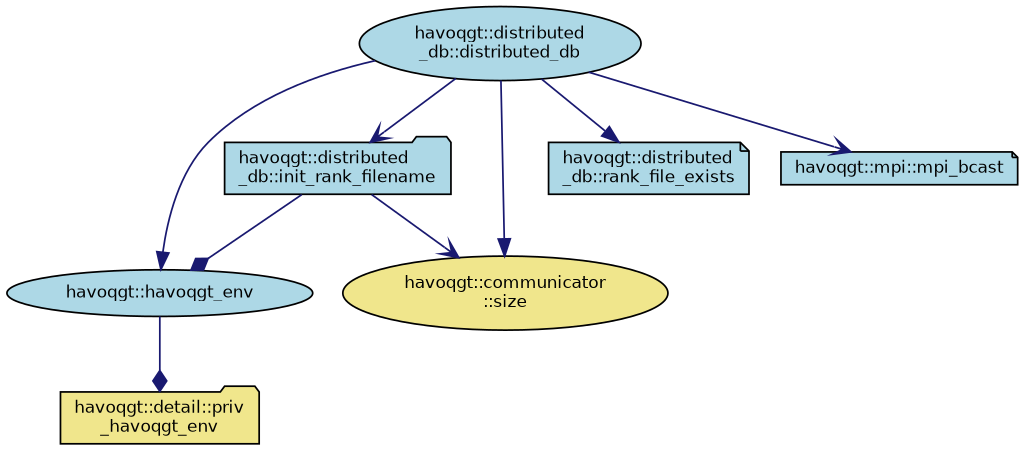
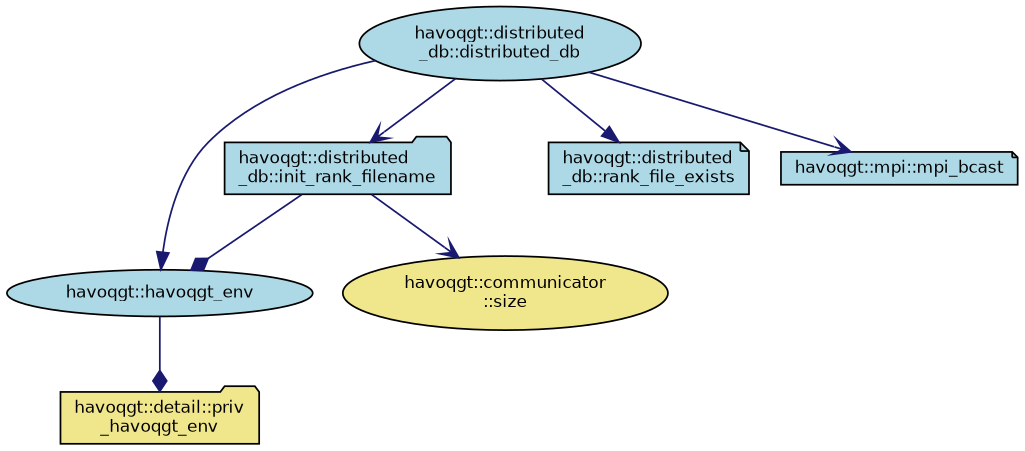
(503, 159) -> none
